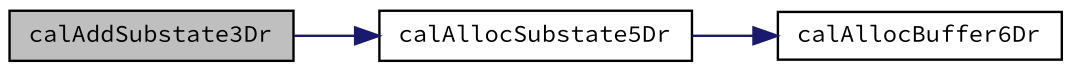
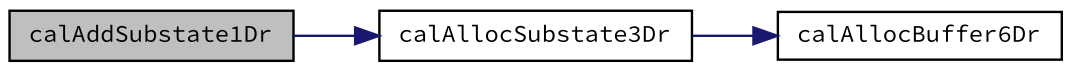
(152, 36) -> (152, 36)
(536, 36) -> (536, 36)
